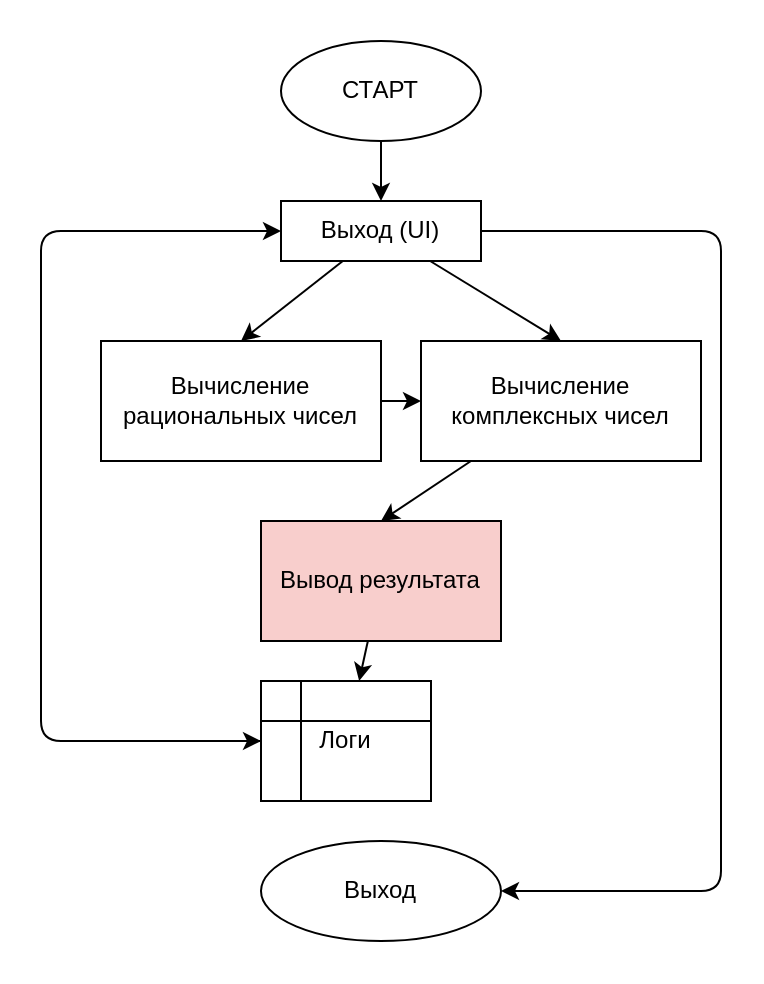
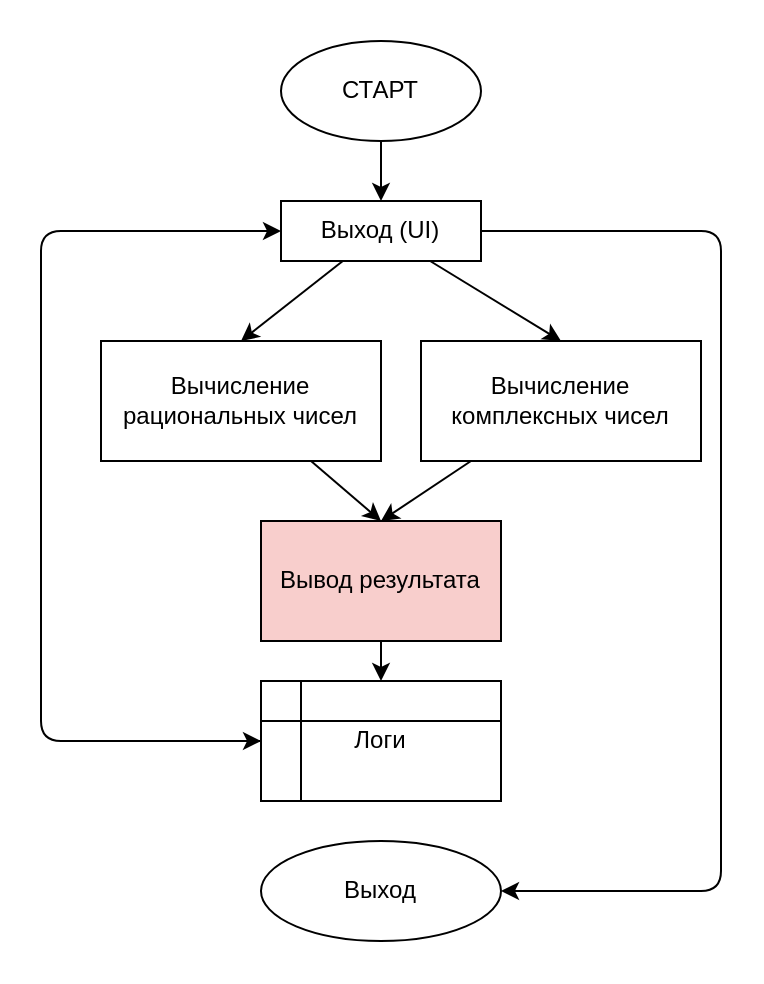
(394, 401) -> (341, 487)
(346, 741) -> (381, 741)
